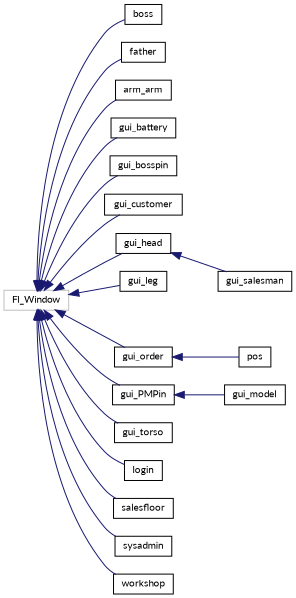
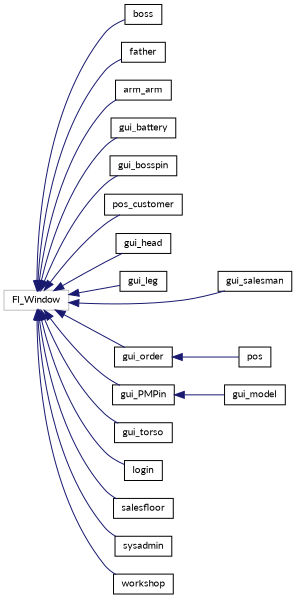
(143, 205) -> (143, 205)
(203, 264) -> (153, 303)
